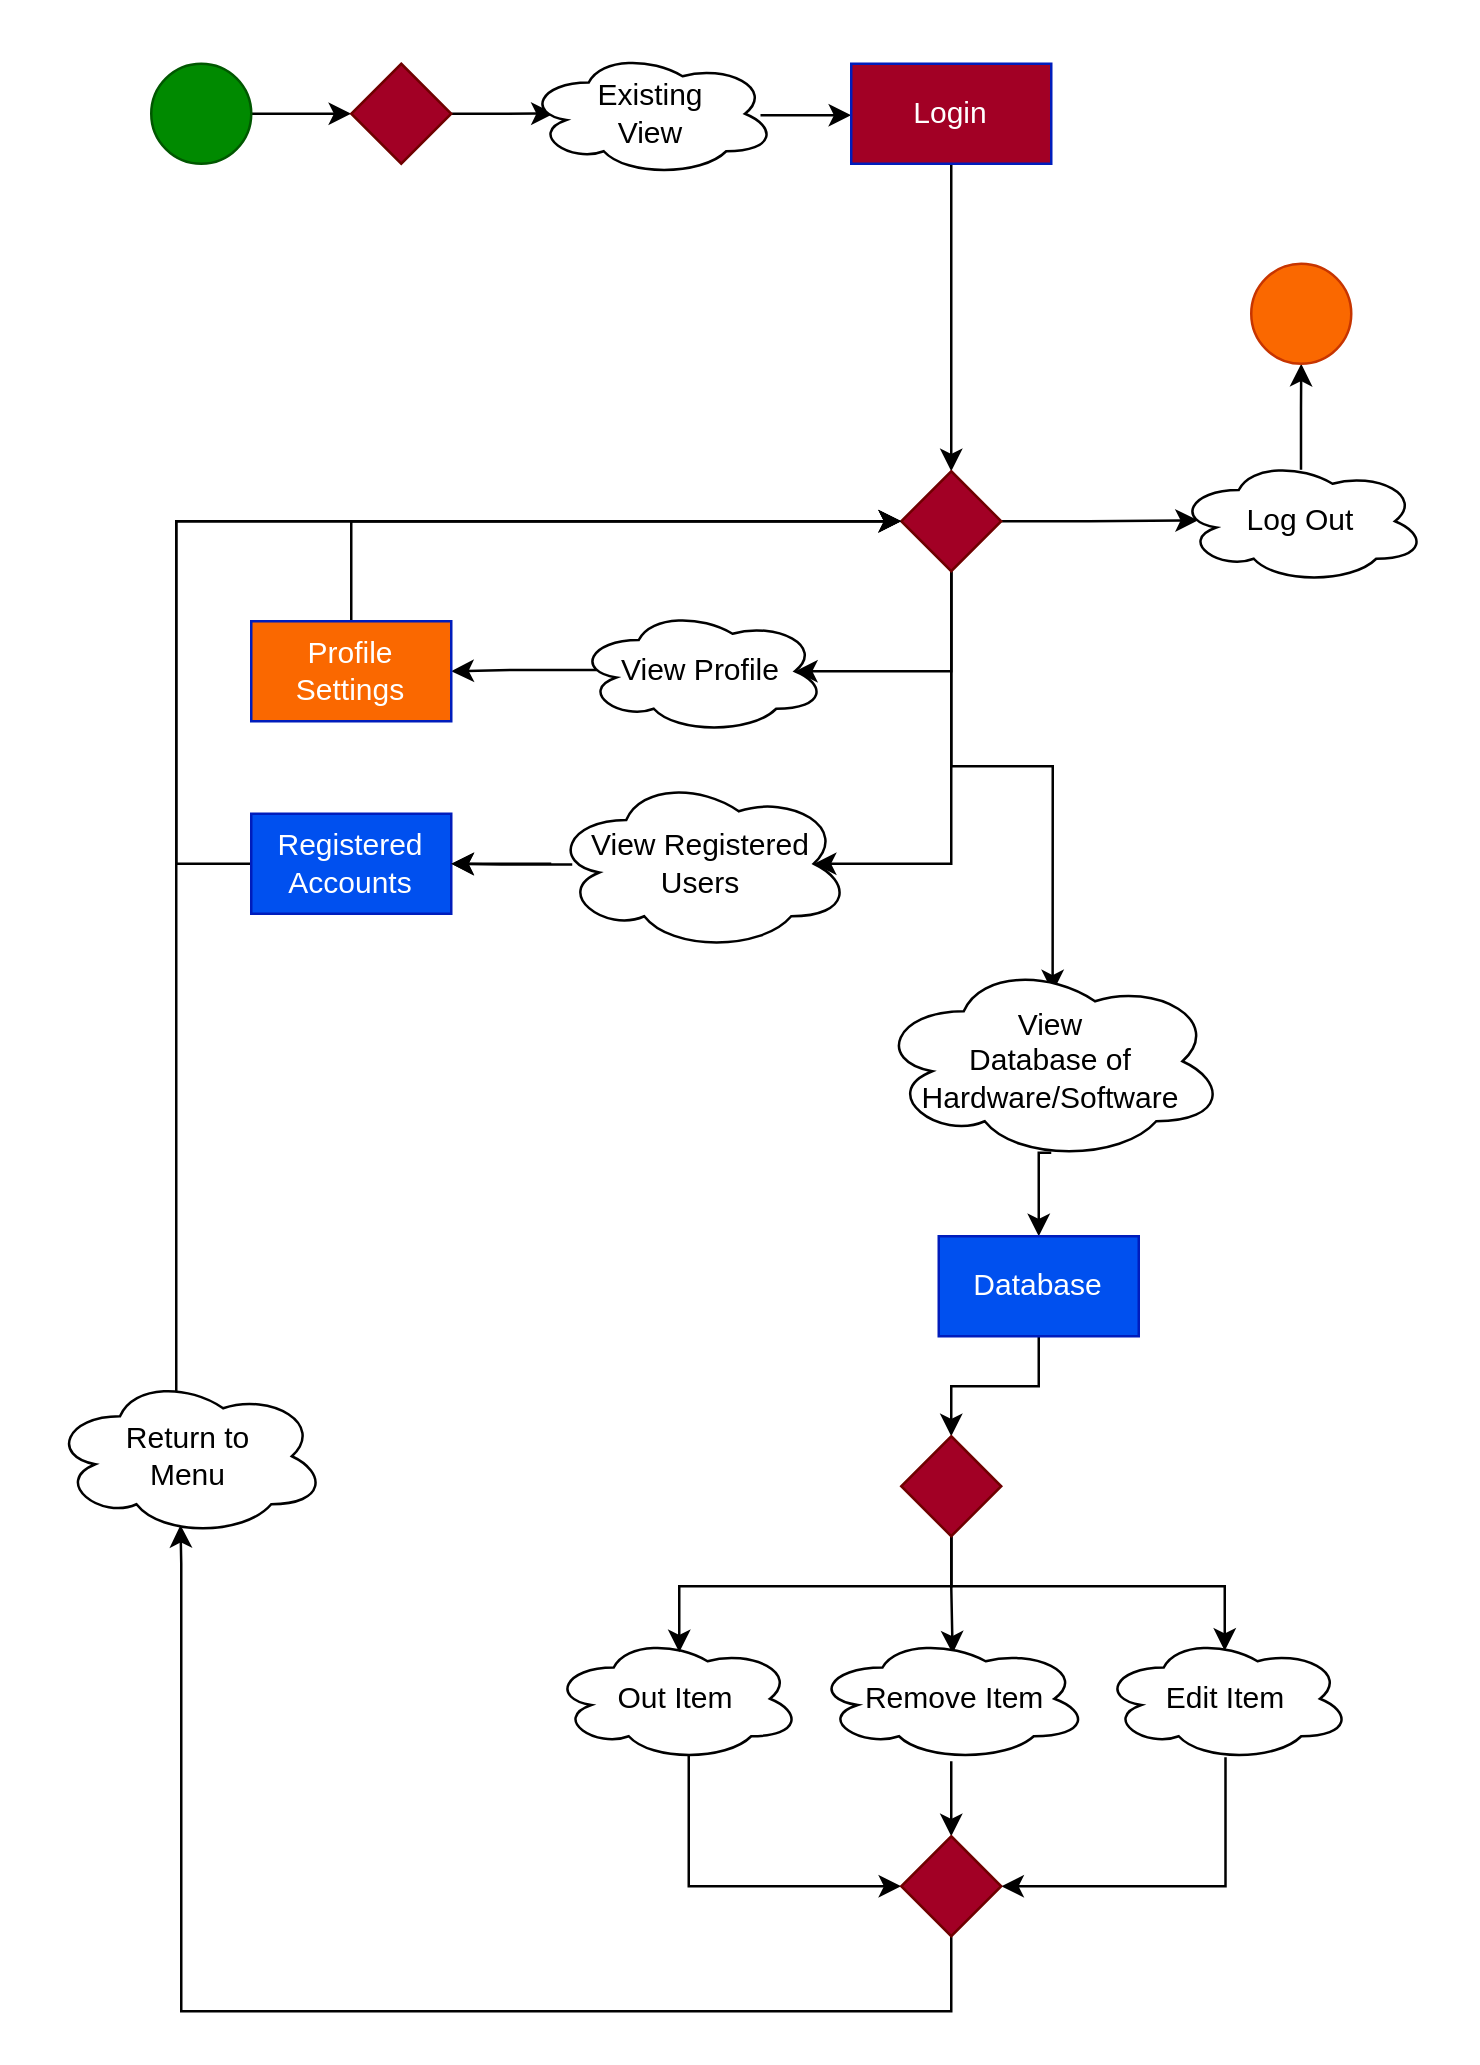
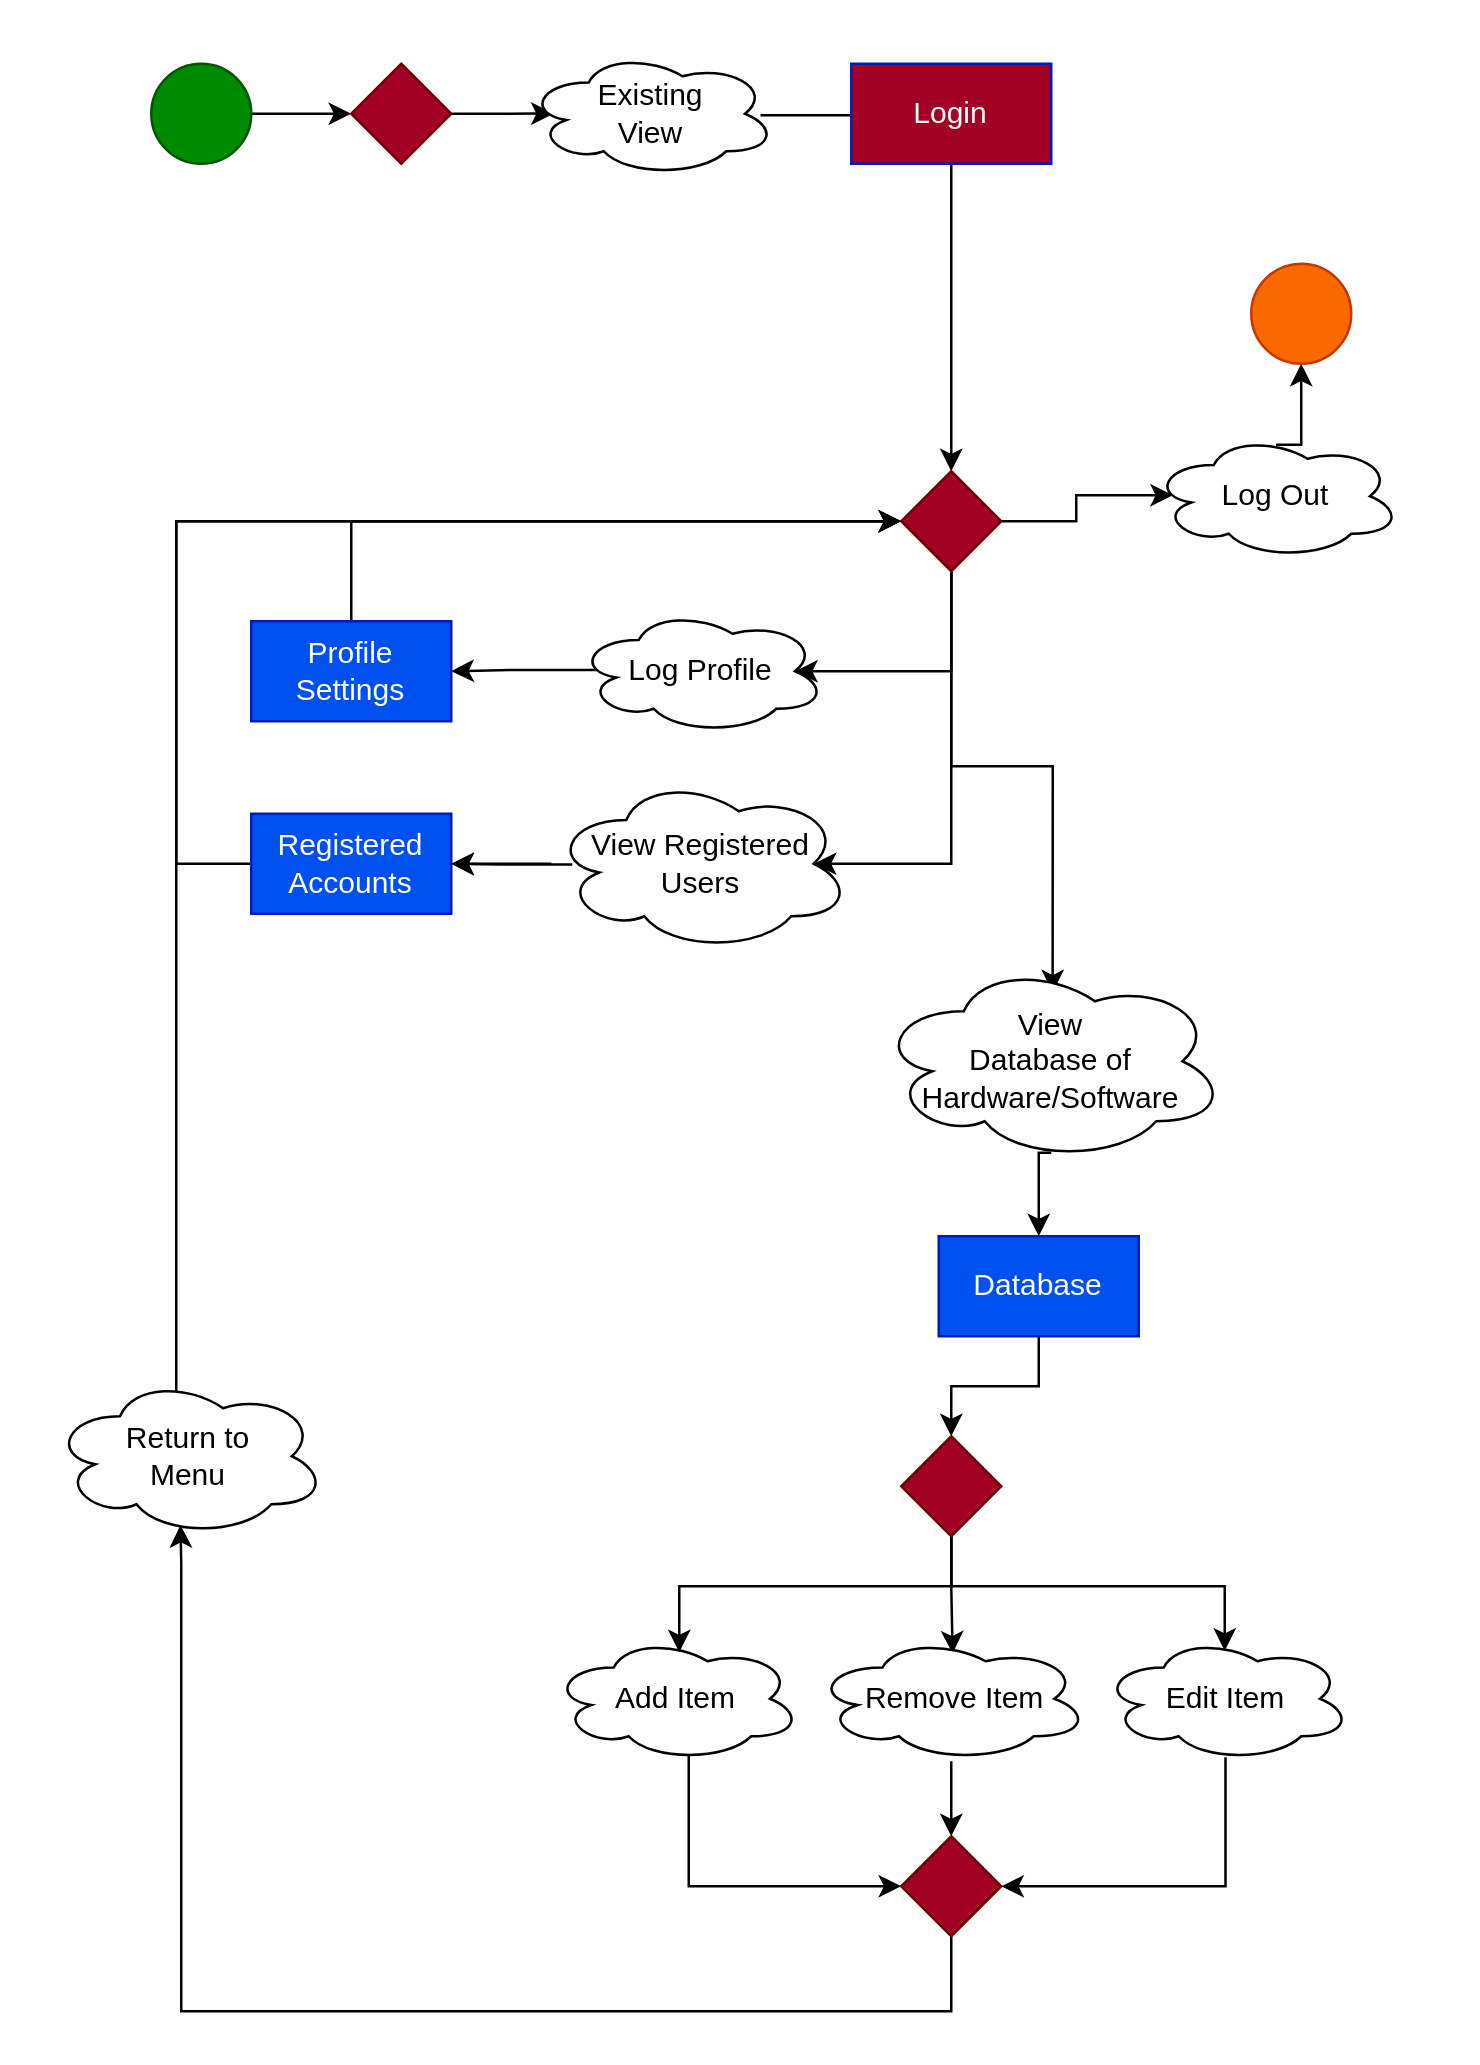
(833, 115) -> (840, 115)
(1301, 521) -> (1276, 496)
(351, 671) -> (351, 671)
(701, 671) -> (701, 671)
(676, 1699) -> (676, 1699)
